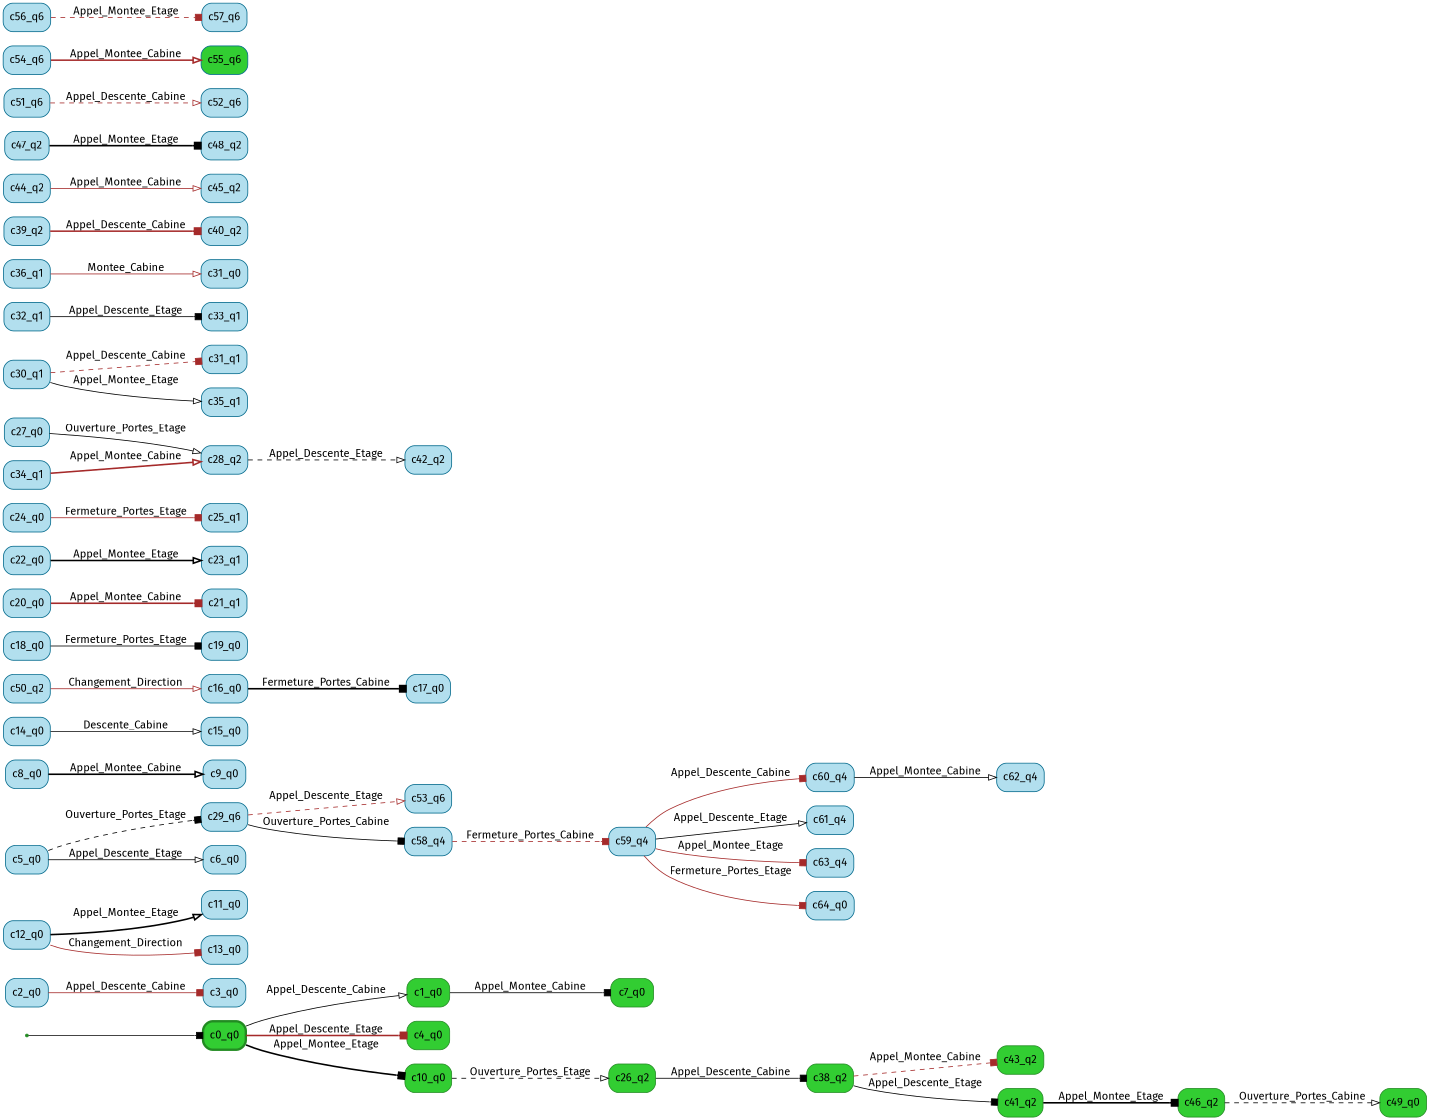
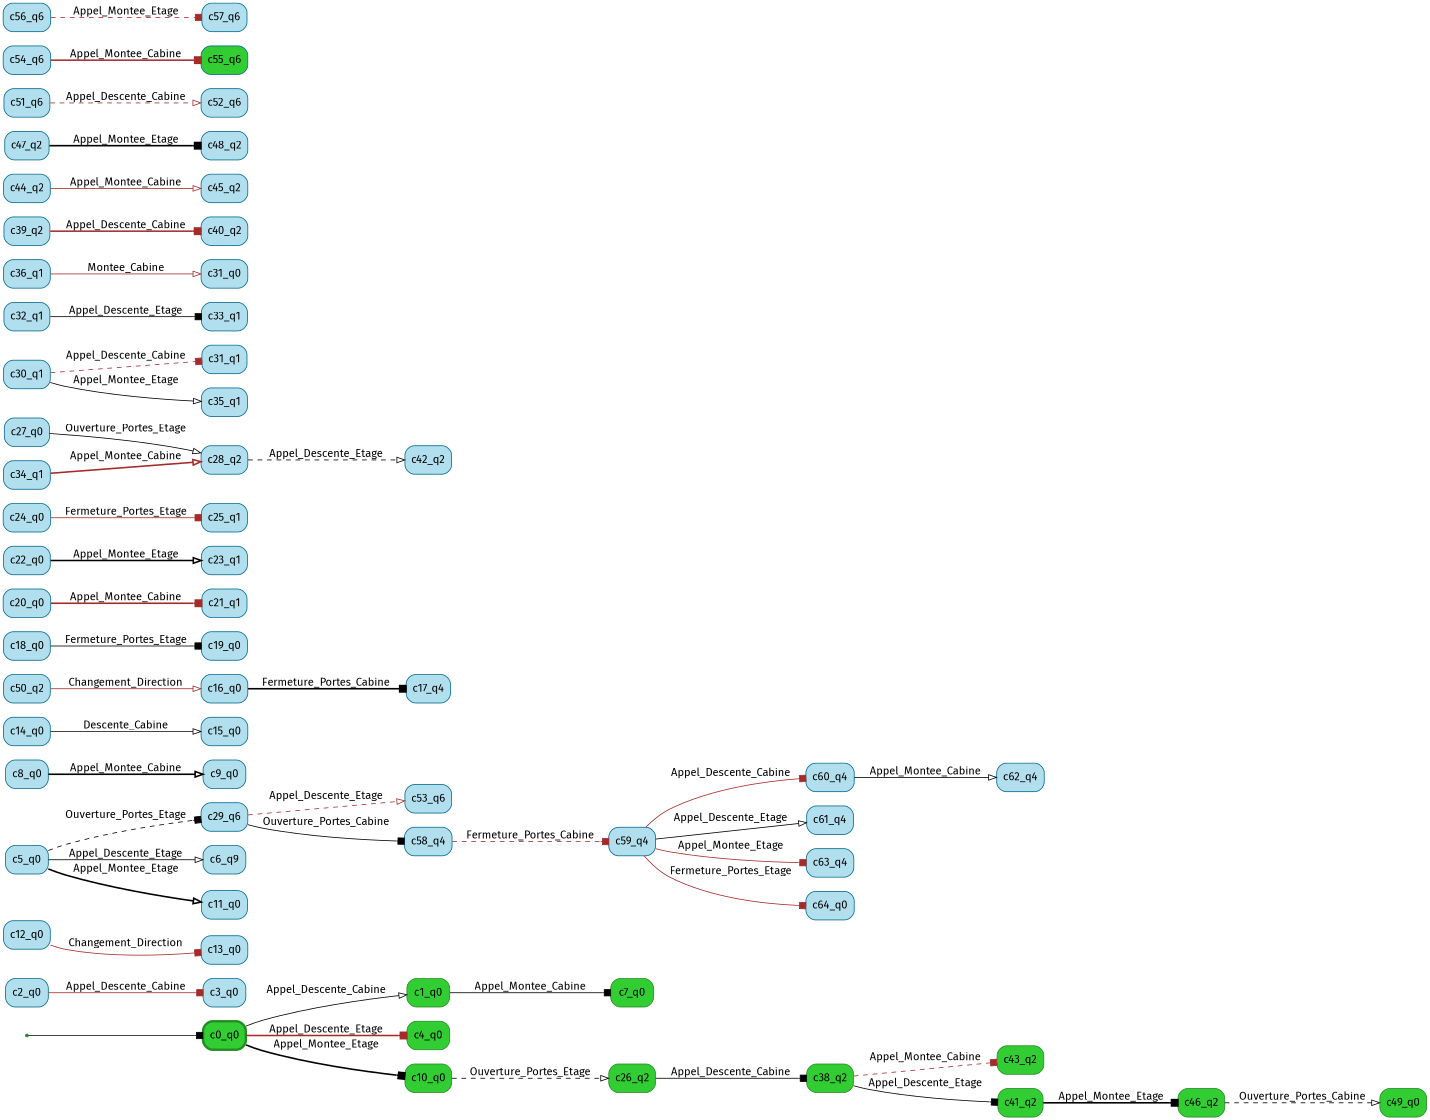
(122, 60) -> (122, 60)
(428, 689) -> (428, 689)
(224, 860) -> (224, 860)
(123, 930) -> (120, 888)
